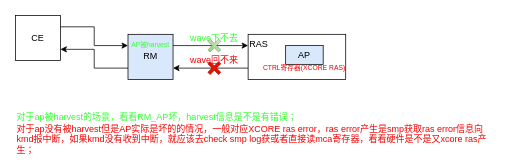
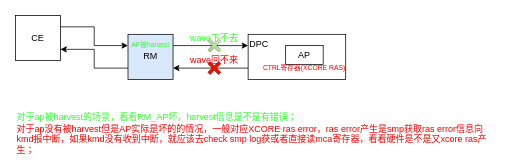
(257, 45) -> (257, 45)
(304, 55) -> (304, 55)
